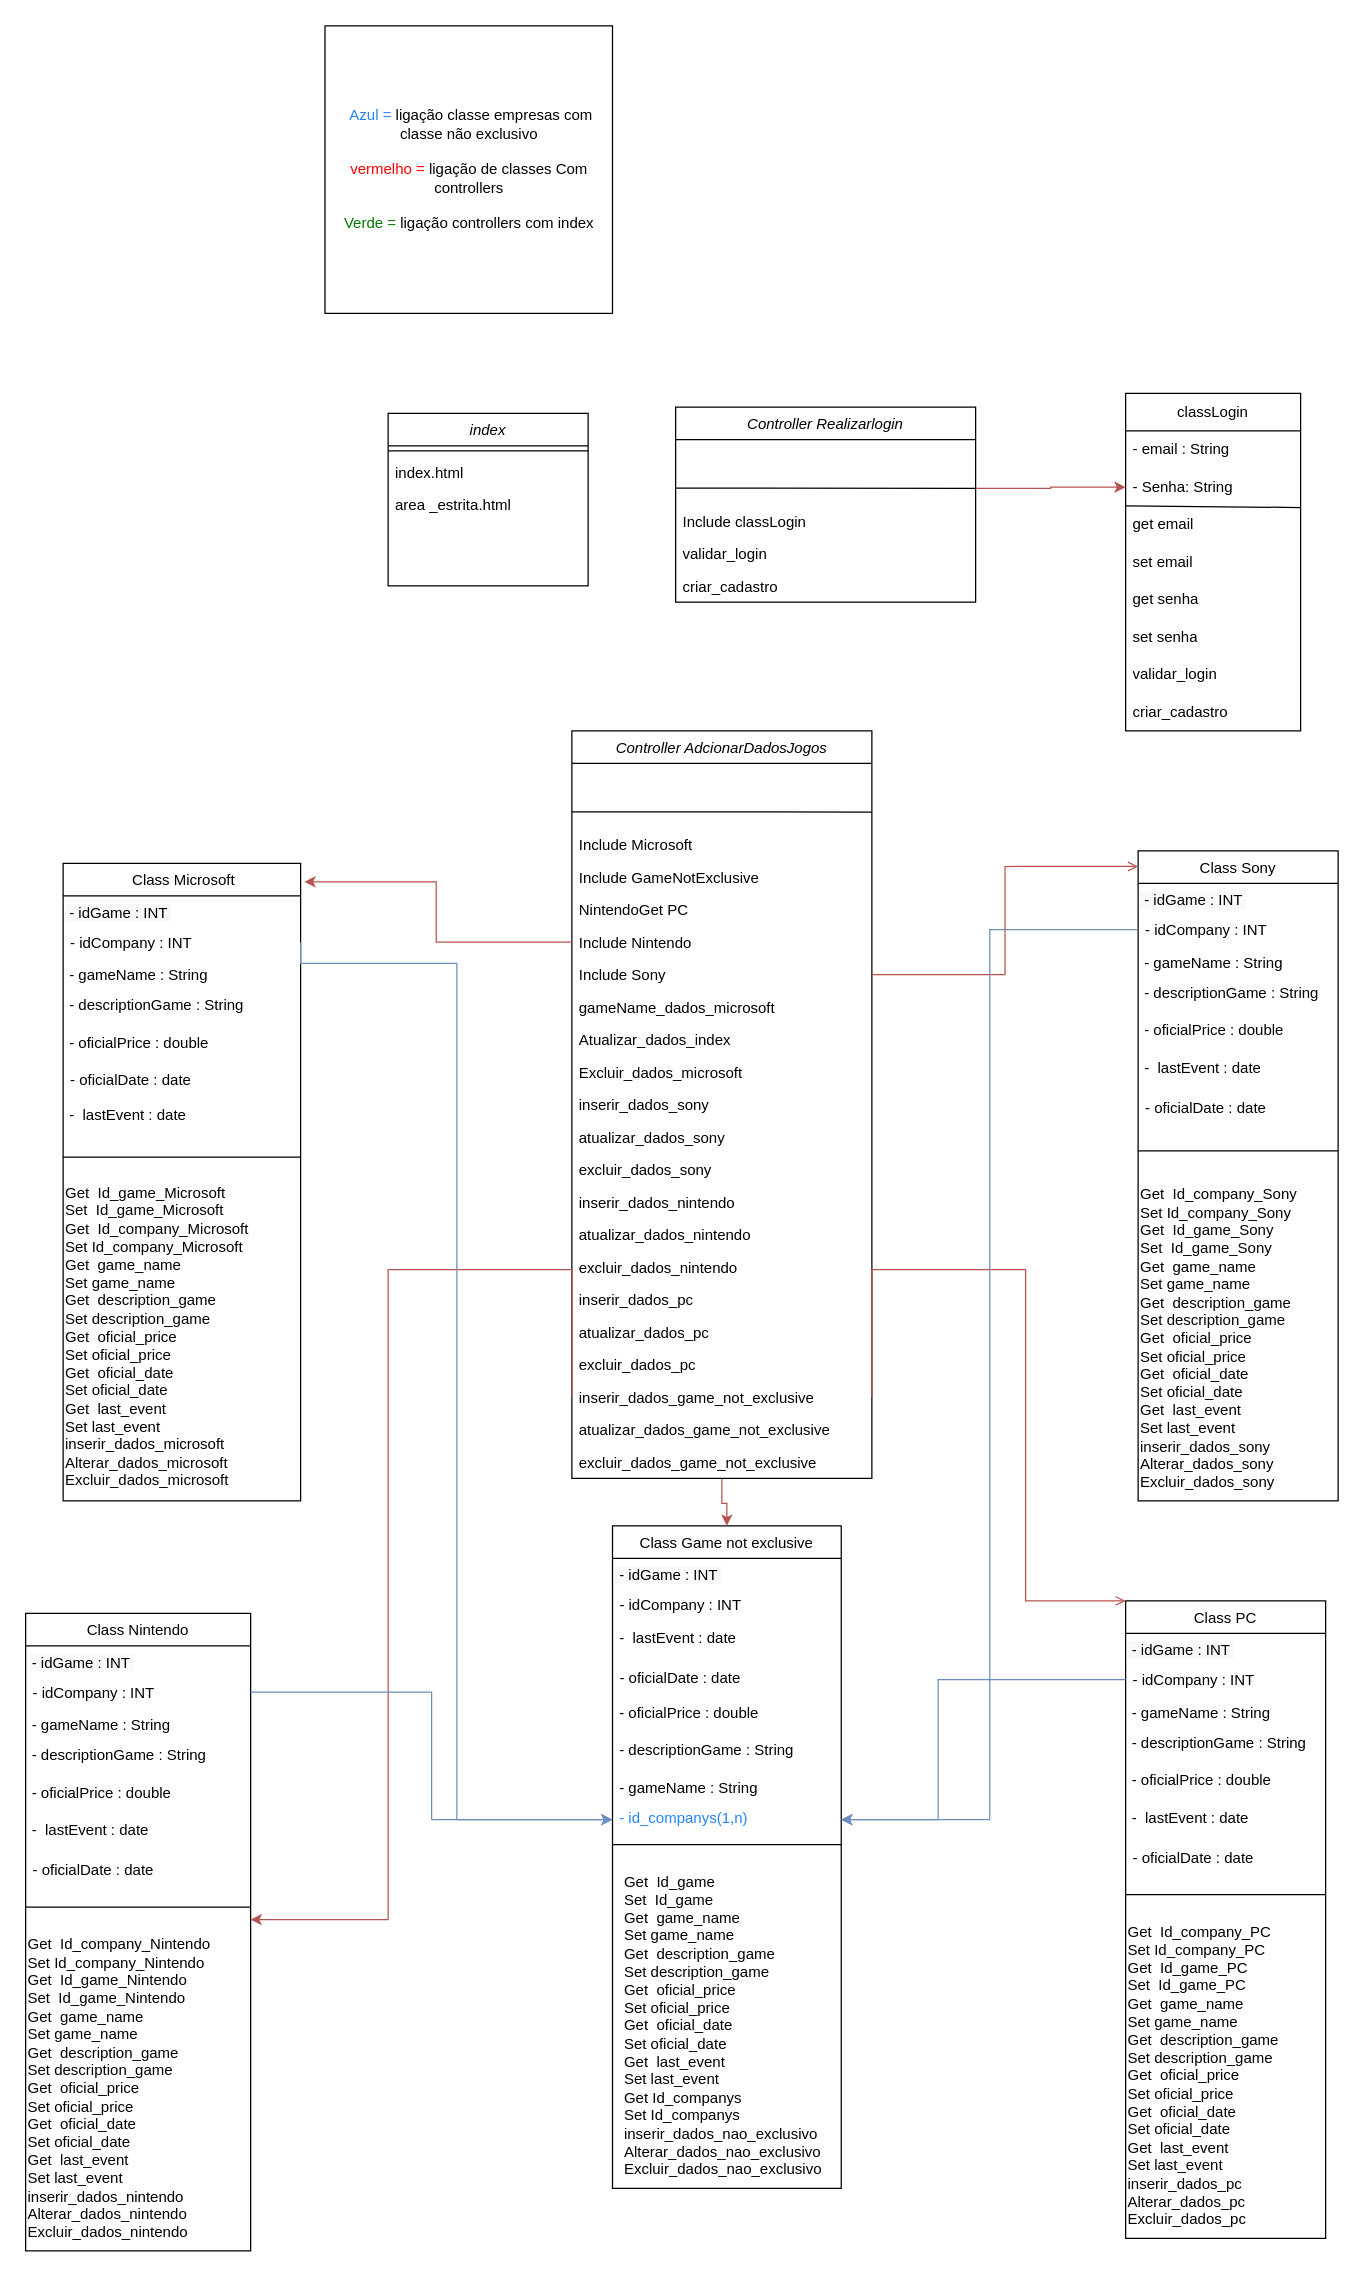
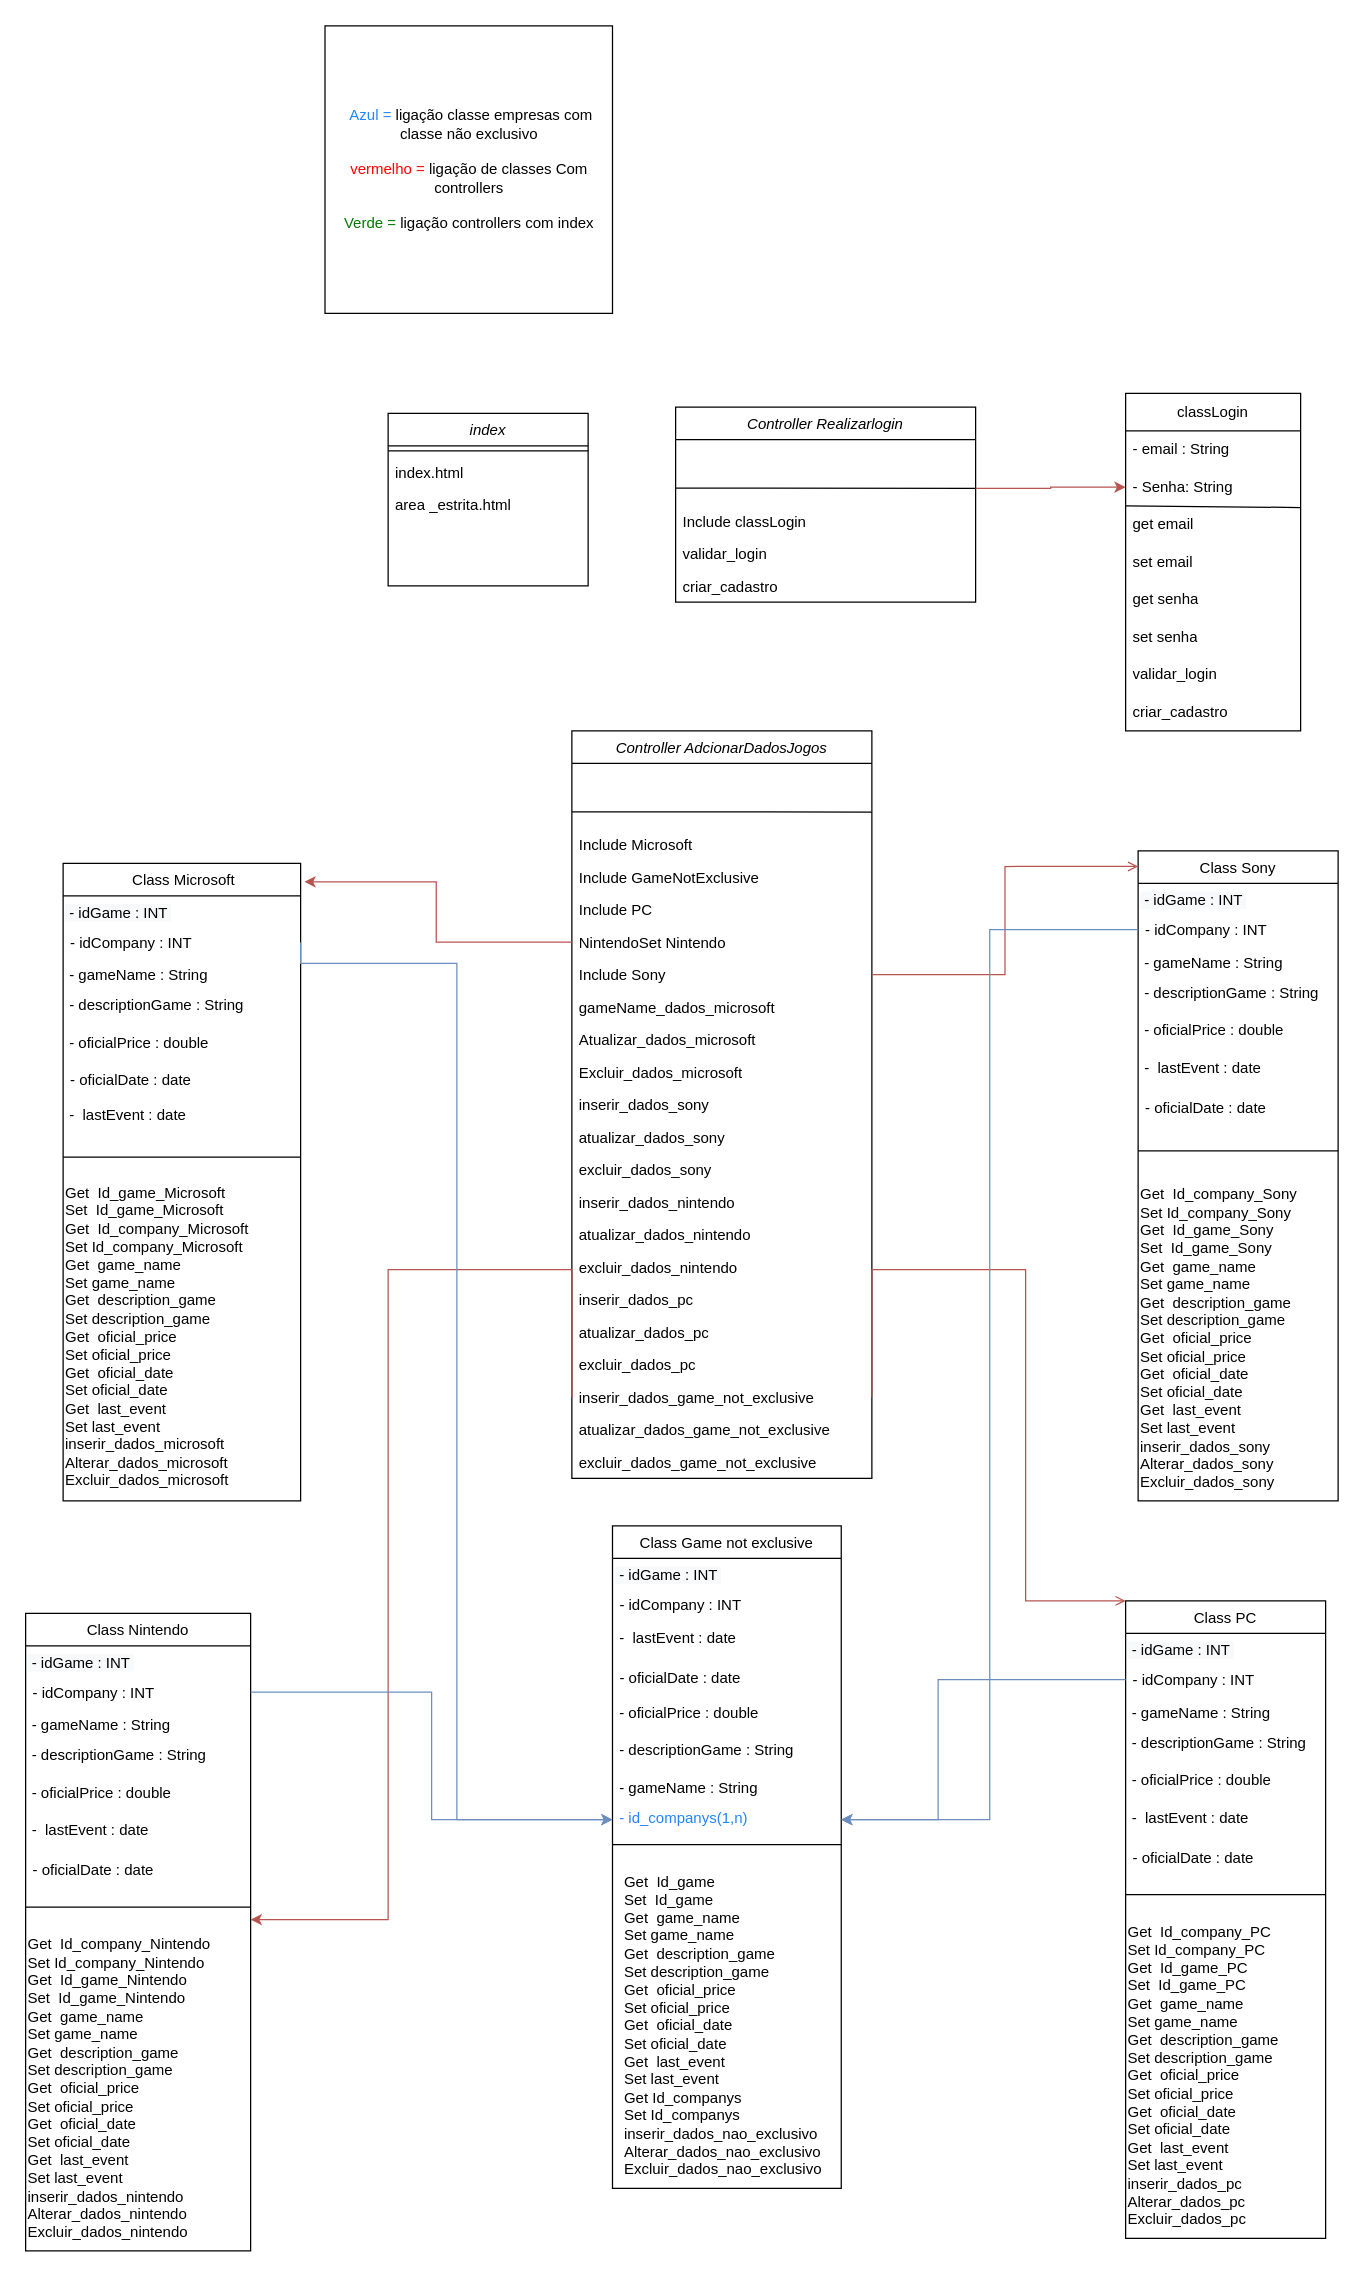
(634, 910) -> (617, 910)
(640, 943) -> (657, 943)
(661, 1040) -> (678, 1040)
(722, 1501) -> none
